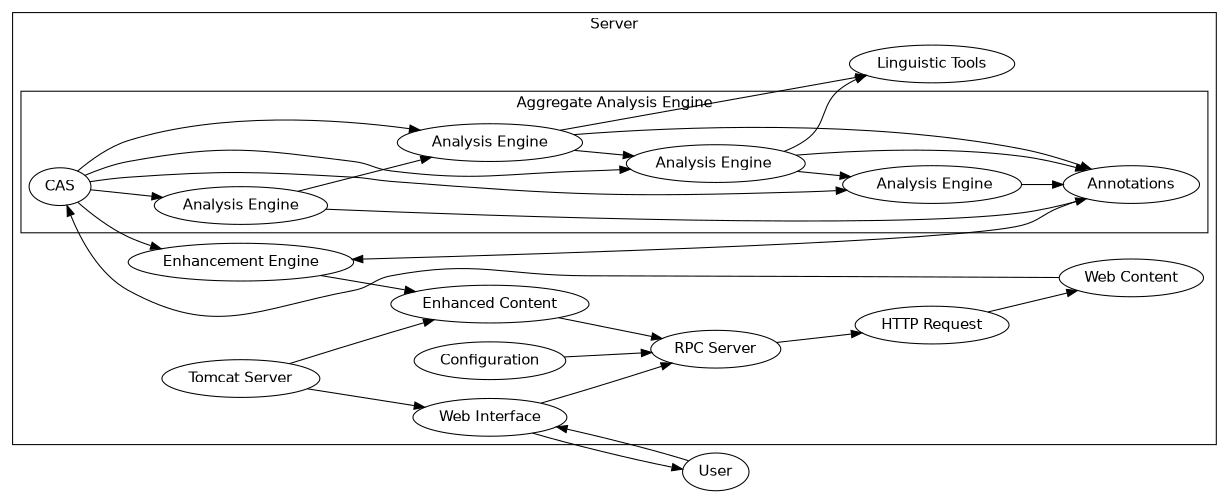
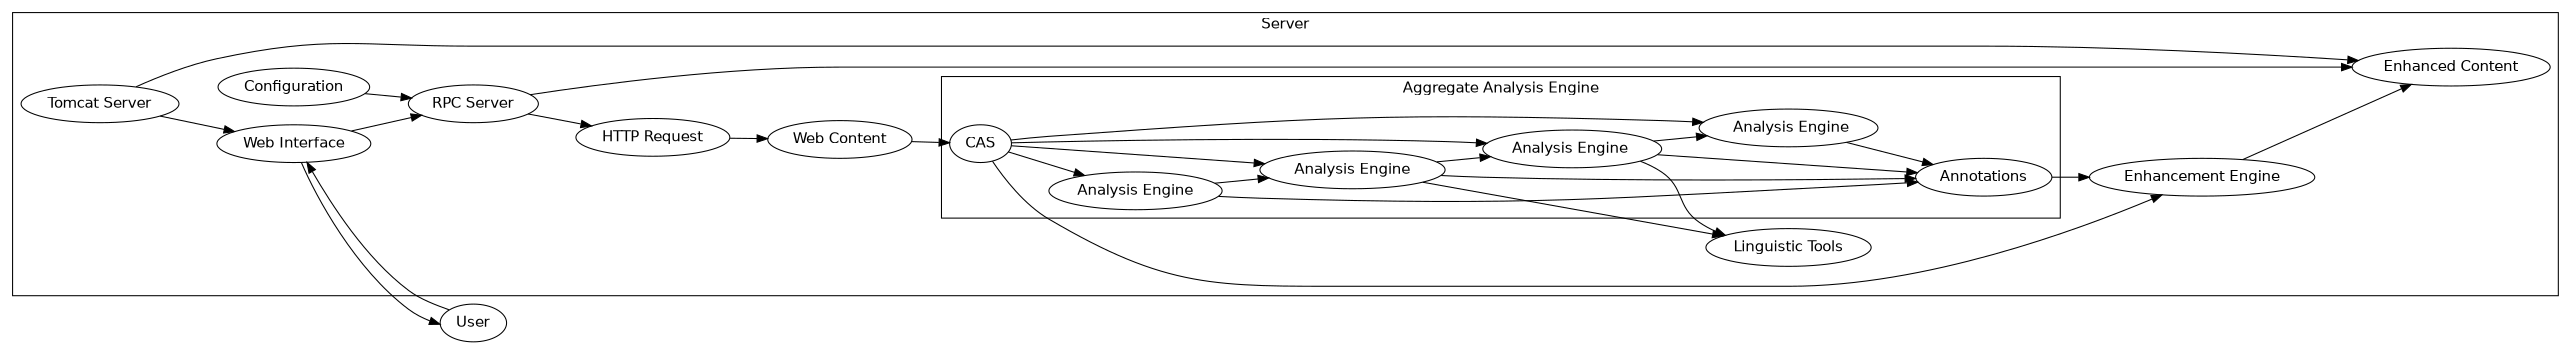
(605, 327) -> (1435, 67)
